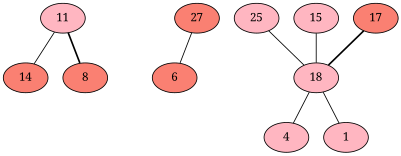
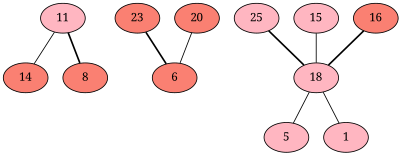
none -> (137, 18)
(197, 18) -> (197, 18)
(376, 18) -> (376, 18)
(286, 48) -> (286, 48)
(286, 137) -> (286, 137)
